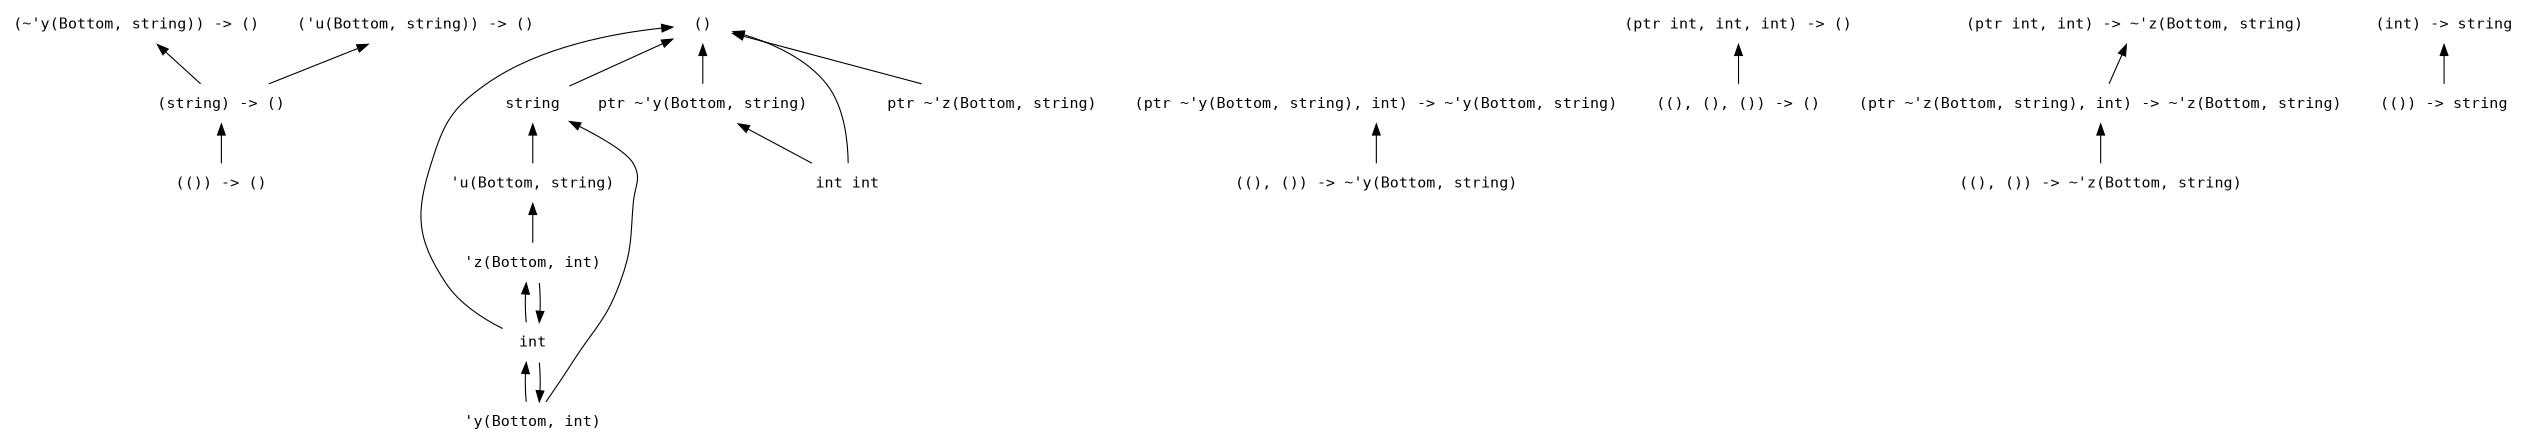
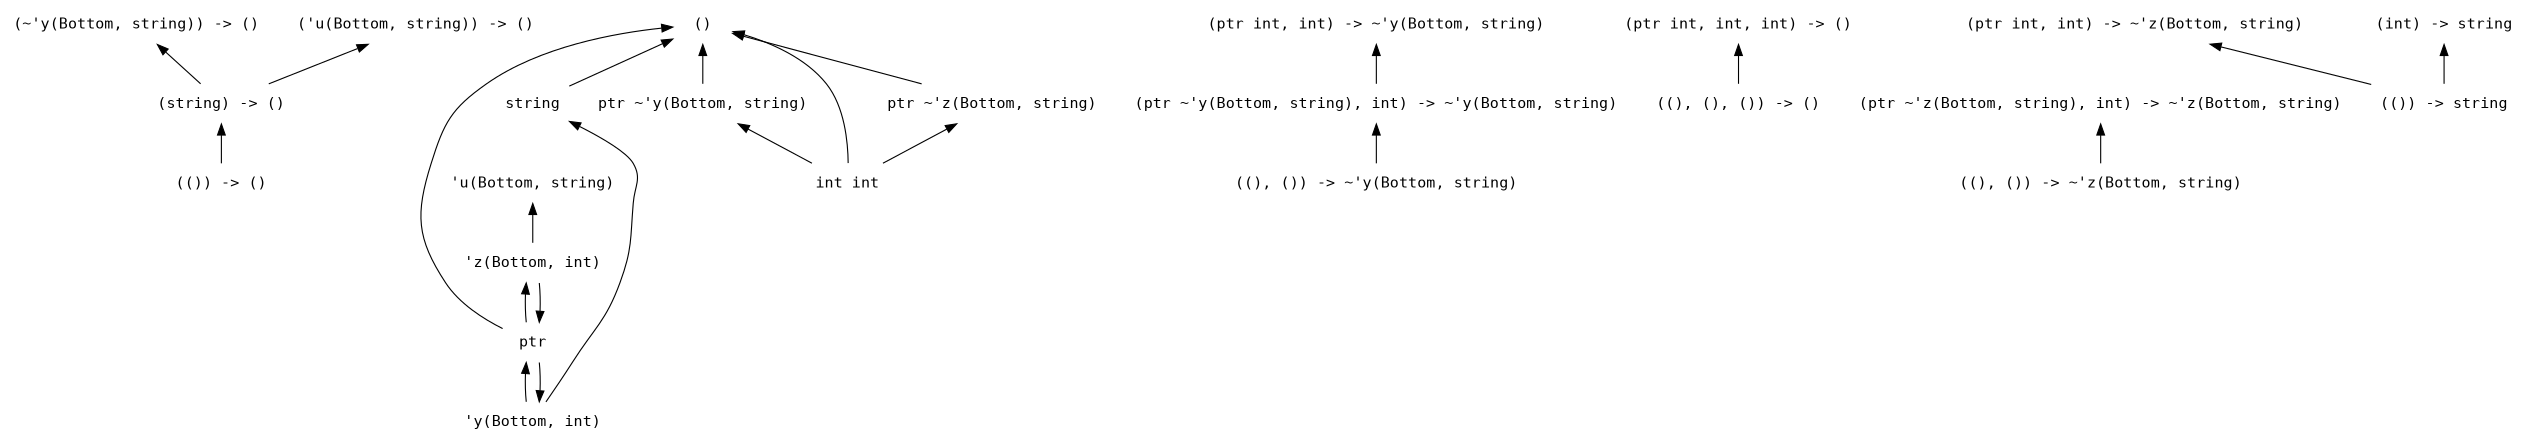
none -> (1376, 24)
(2116, 69) -> (2296, 66)
none -> (915, 146)
(533, 149) -> none
(533, 342) -> (533, 342)
